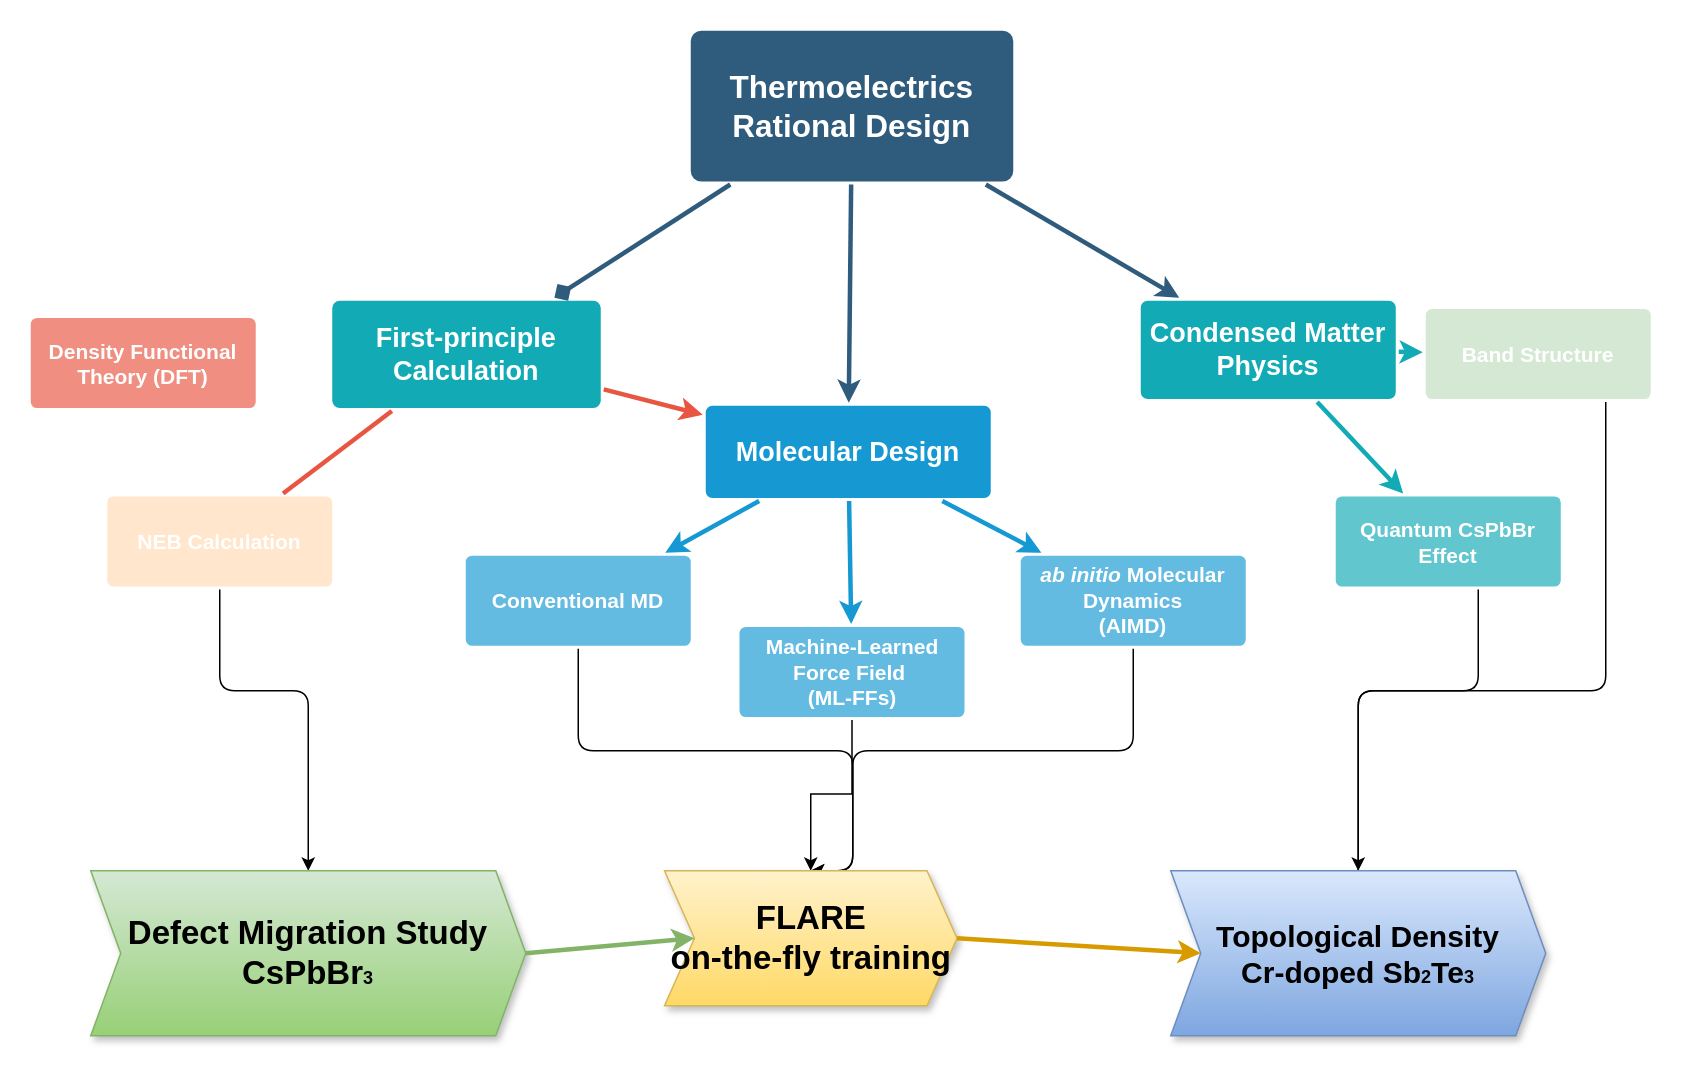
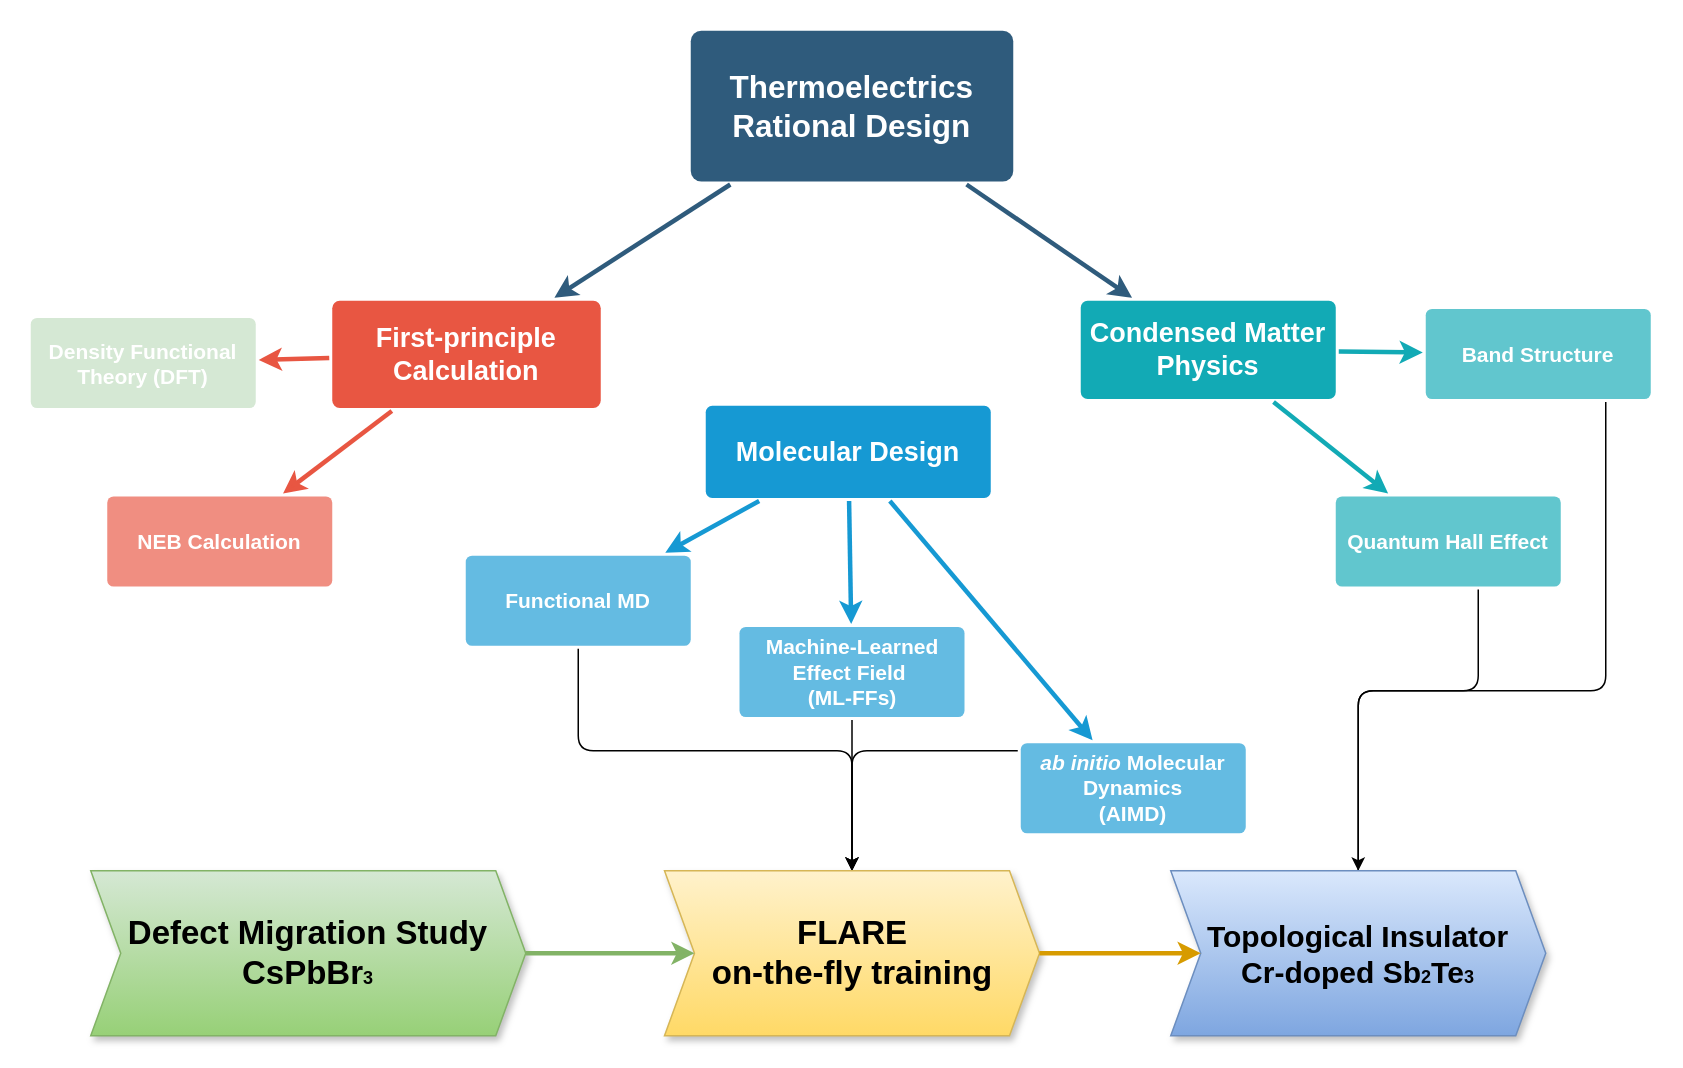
(850, 286) -> none
(569, 288) -> (569, 288)
(1268, 350) -> (1208, 350)
(467, 354) -> (467, 354)
(1538, 354) -> (1538, 354)
(143, 363) -> (143, 363)
(645, 400) -> (302, 359)
(291, 487) -> (297, 483)
(220, 542) -> (220, 542)
(1448, 542) -> (1448, 542)
(578, 601) -> (578, 601)
(1133, 601) -> (1133, 788)
(853, 673) -> (853, 673)
(300, 692) -> none
(811, 938) -> (852, 953)
(1358, 953) -> (1358, 953)
